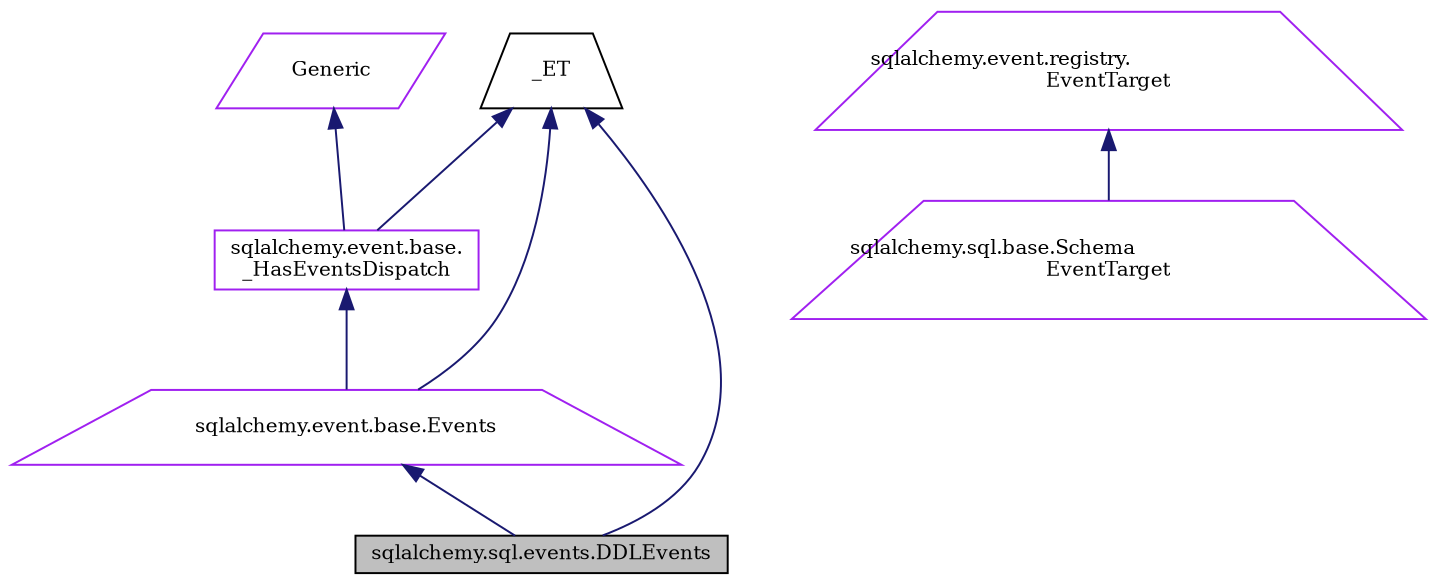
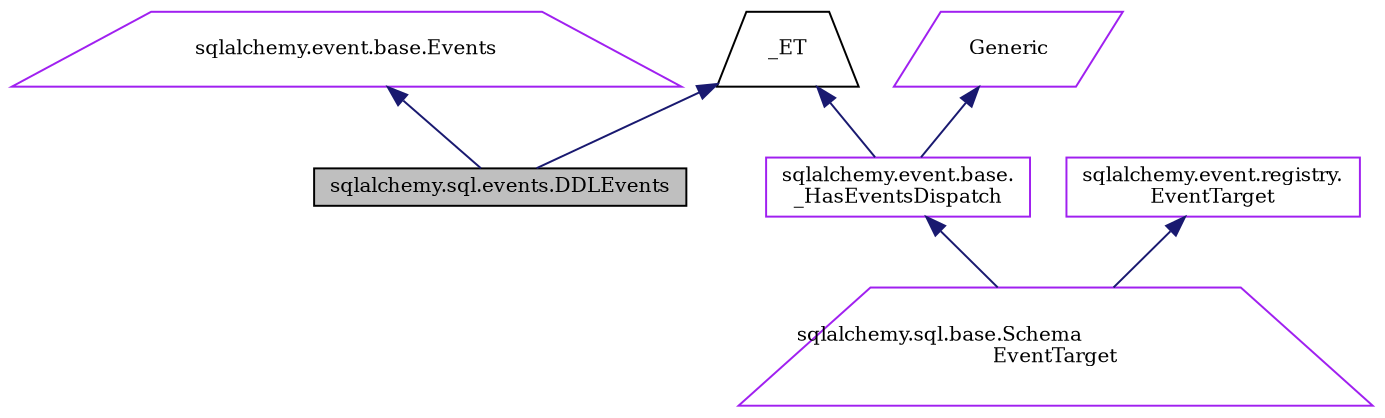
(1109, 71) -> (1213, 187)
(518, 278) -> none
(347, 350) -> (969, 259)
